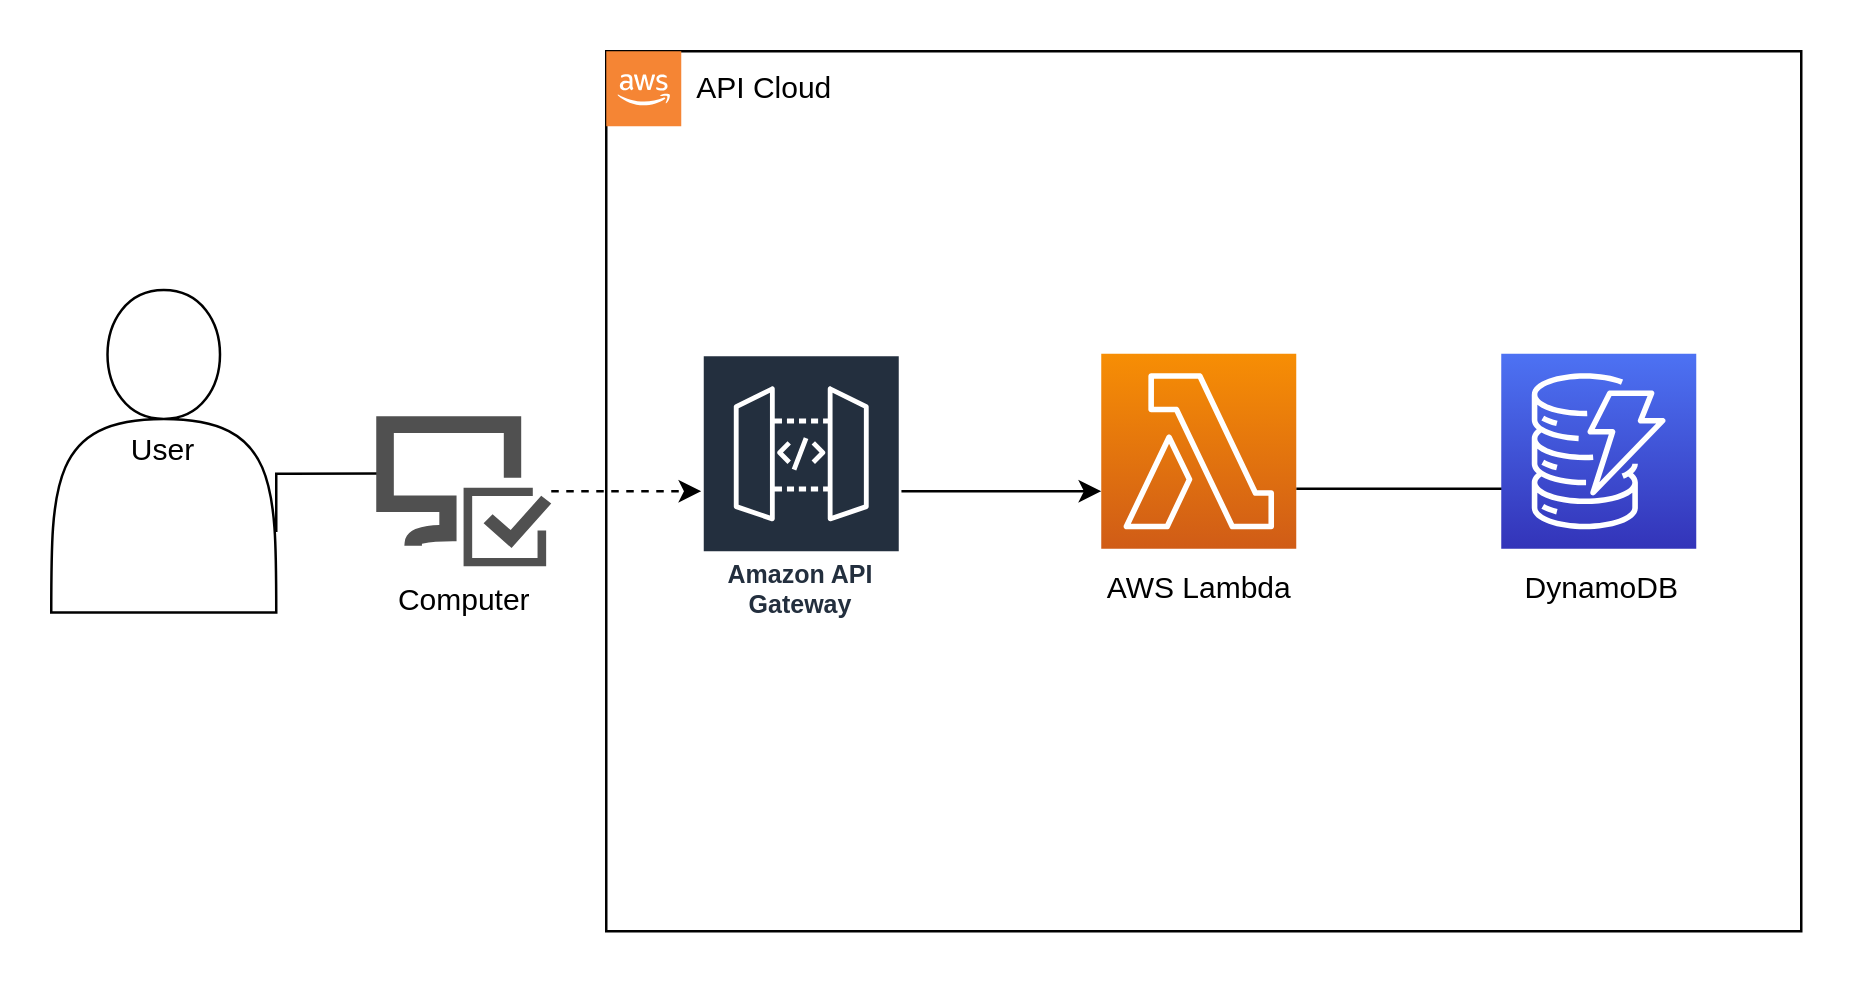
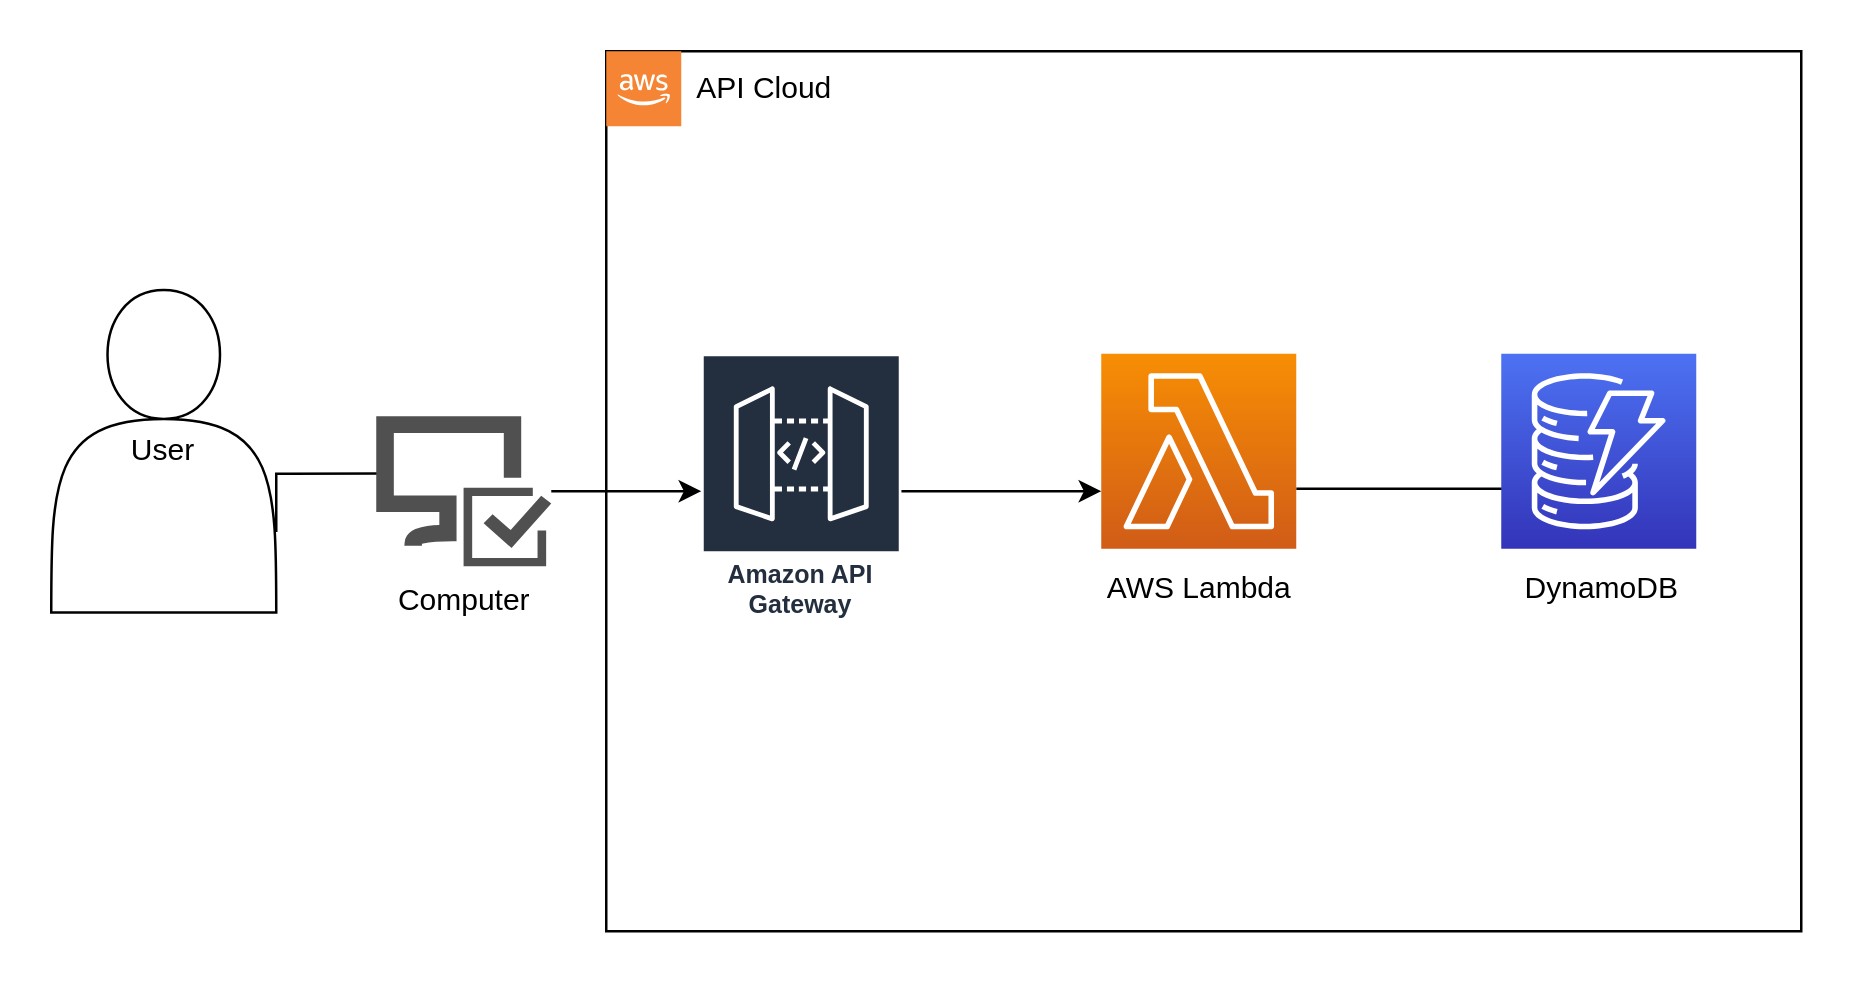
(621, 491) -> (621, 491)
